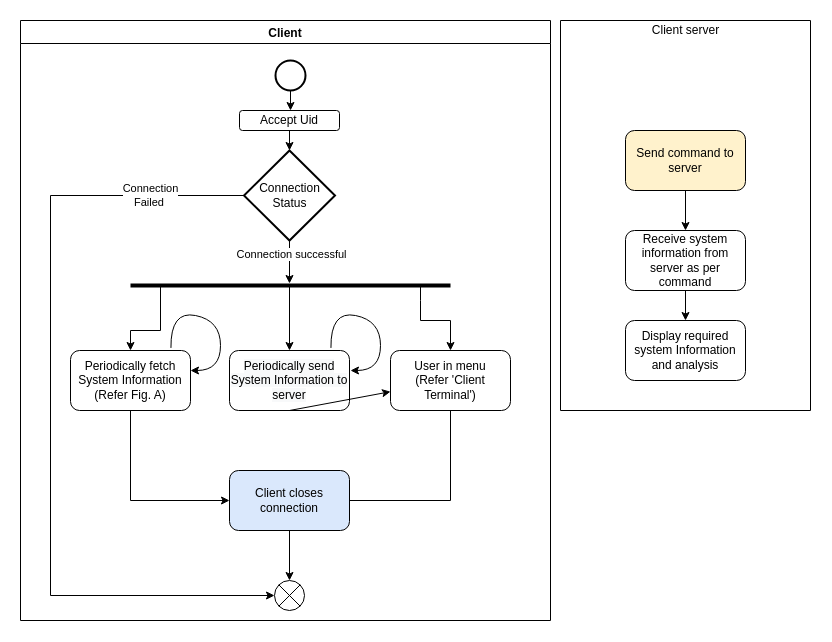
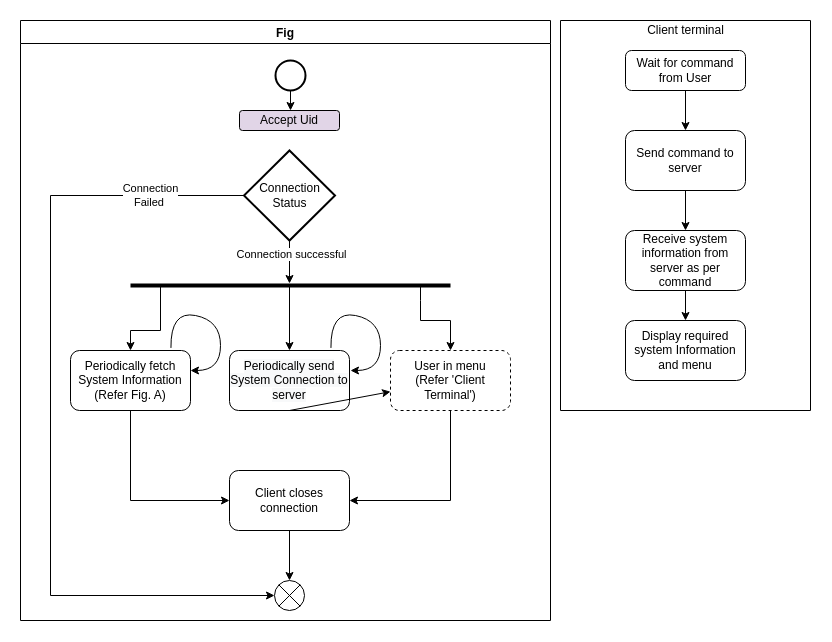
(686, 31) -> (686, 31)
(285, 33) -> (285, 33)
none -> (686, 71)
none -> (686, 107)
(290, 121) -> (290, 121)
(290, 137) -> none
(686, 161) -> (686, 161)
(686, 351) -> (686, 351)
(290, 381) -> (290, 381)
(451, 381) -> (451, 381)
(290, 501) -> (290, 501)
(355, 501) -> (357, 501)
